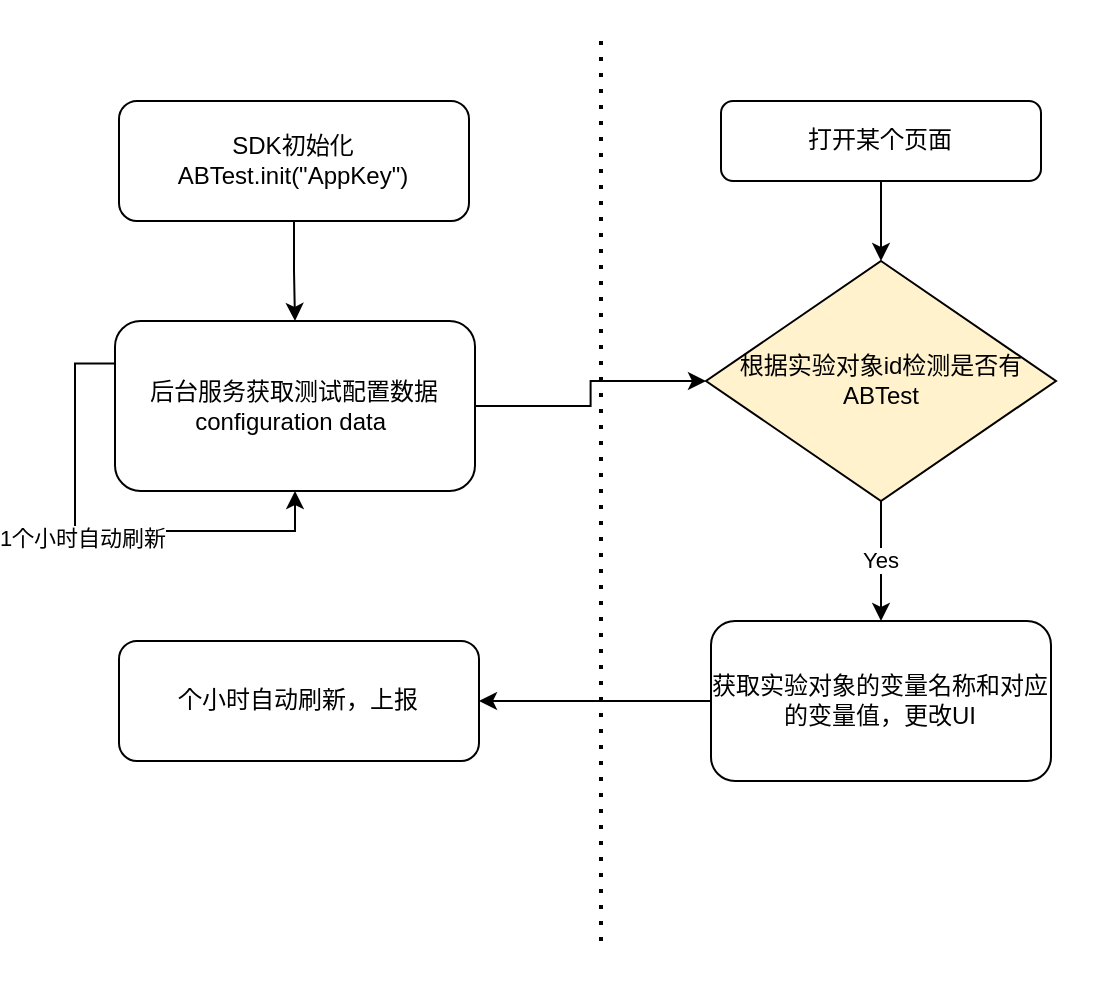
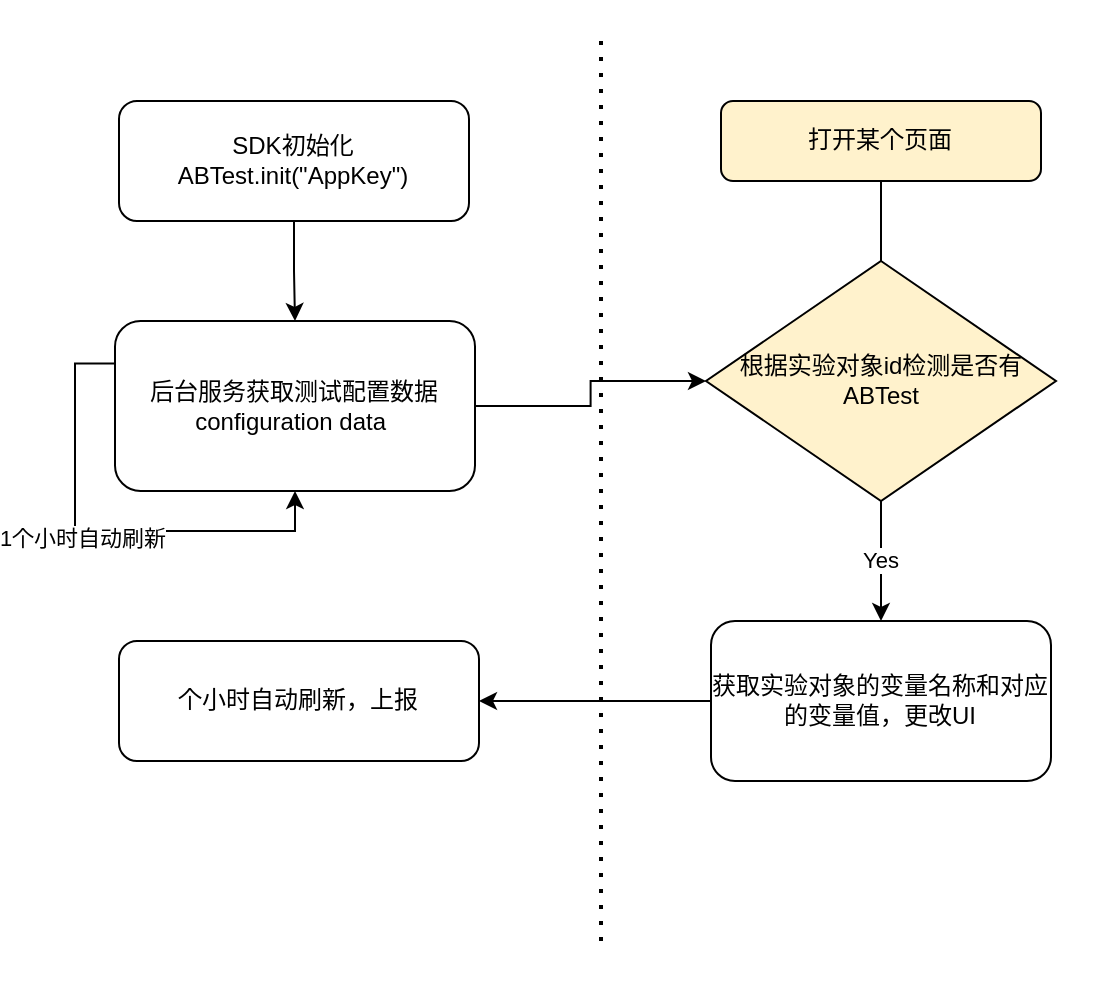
(881, 141) -> (881, 141)
(881, 246) -> (881, 251)
